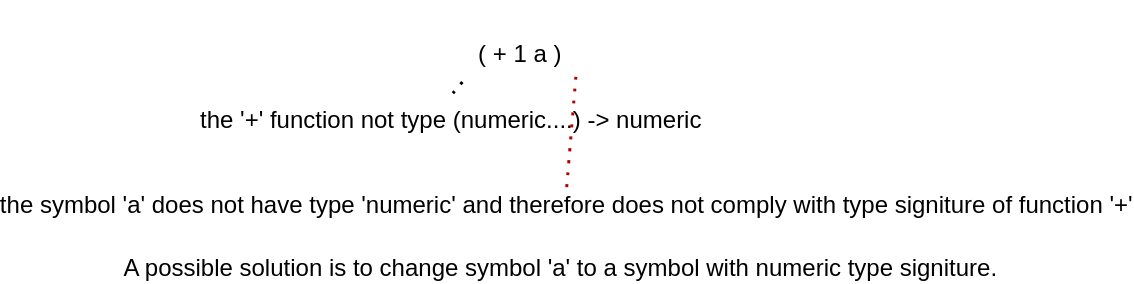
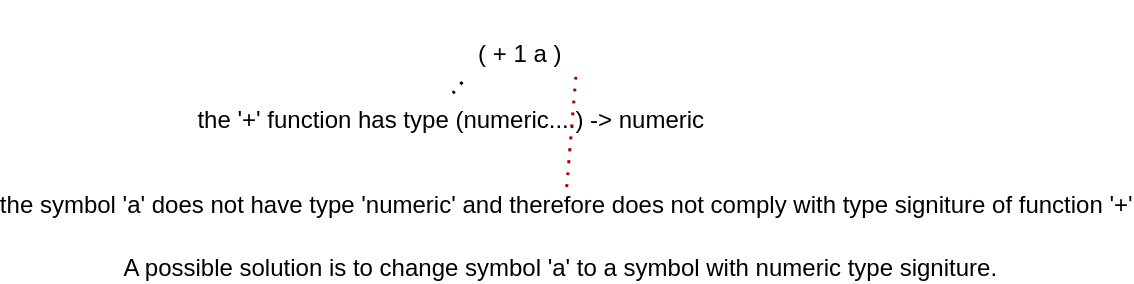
(452, 119) -> (452, 119)
